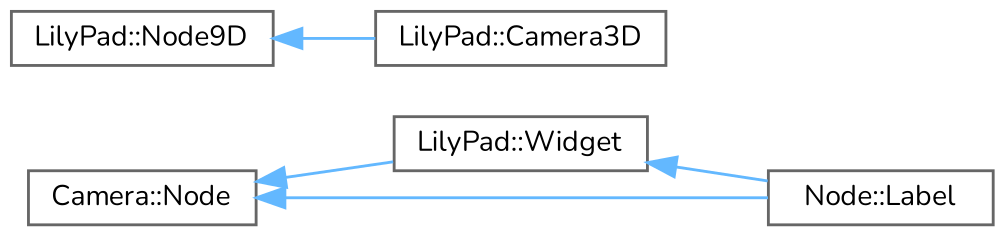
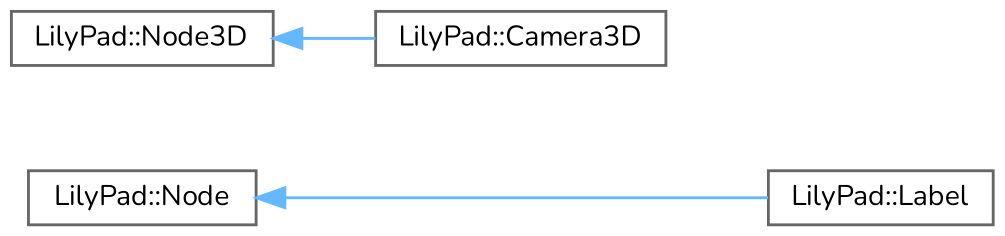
(142, 38) -> (142, 38)
(521, 144) -> none
(142, 198) -> (142, 198)
(881, 198) -> (881, 198)
